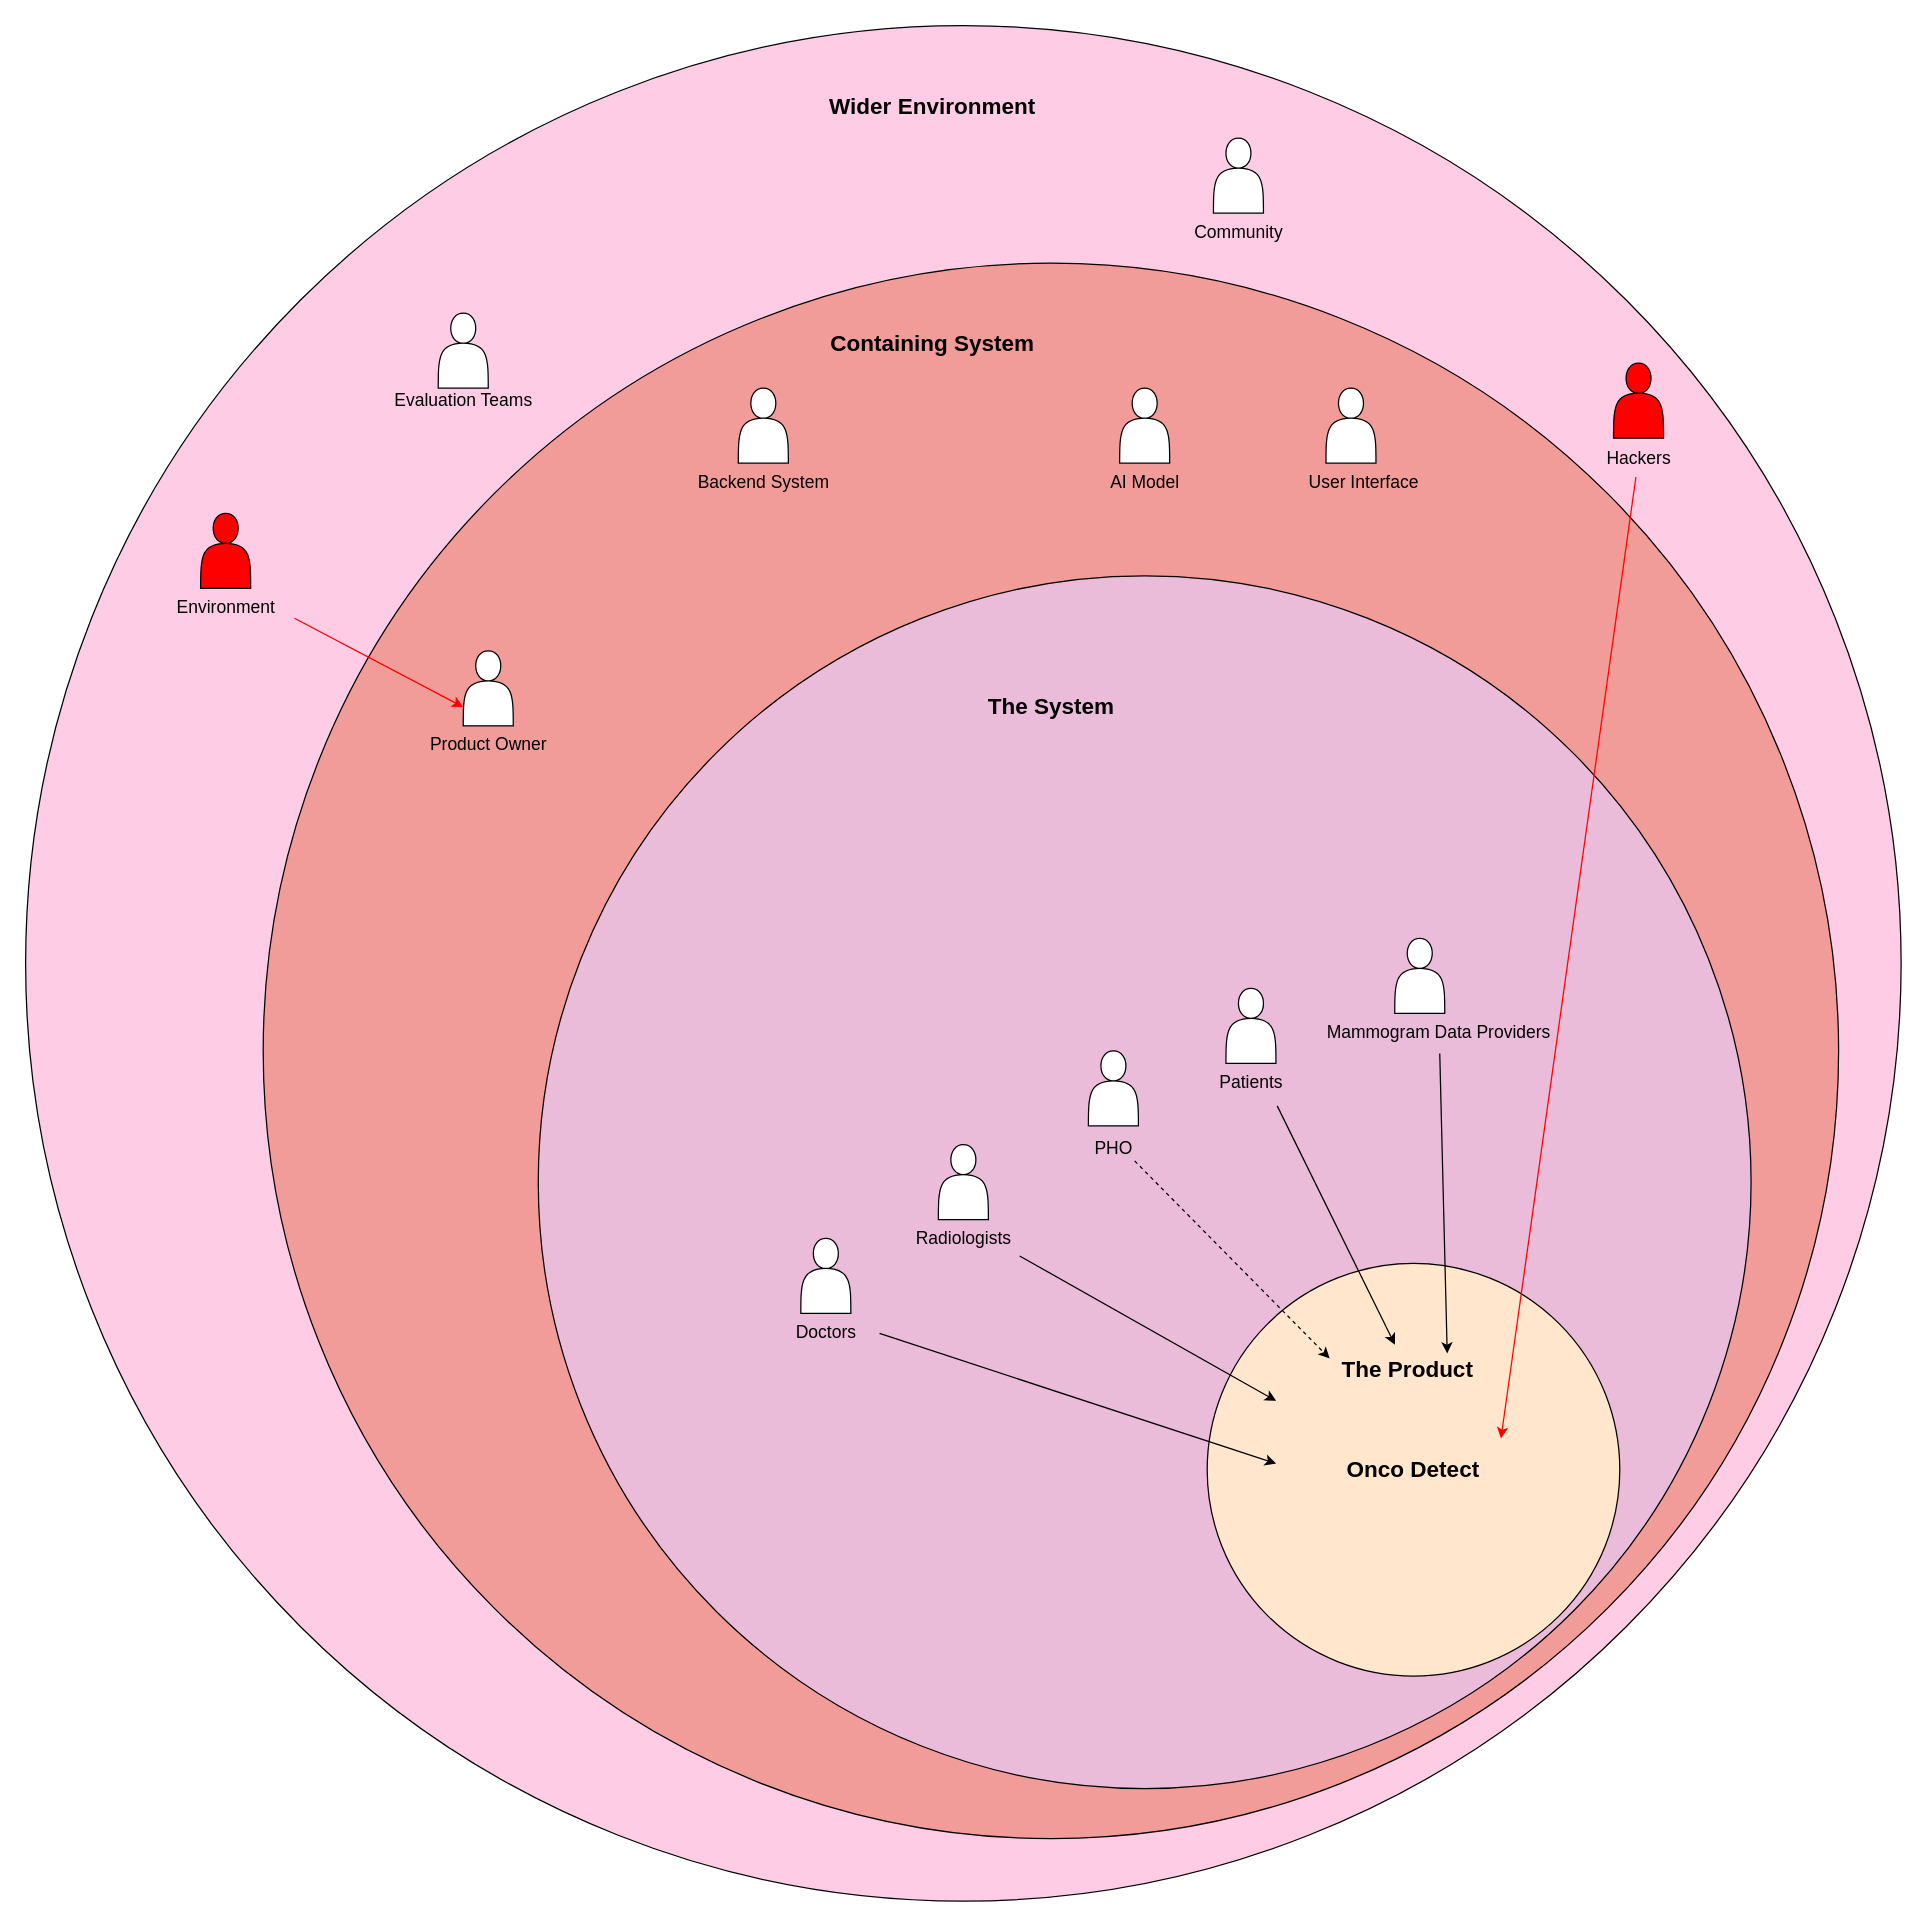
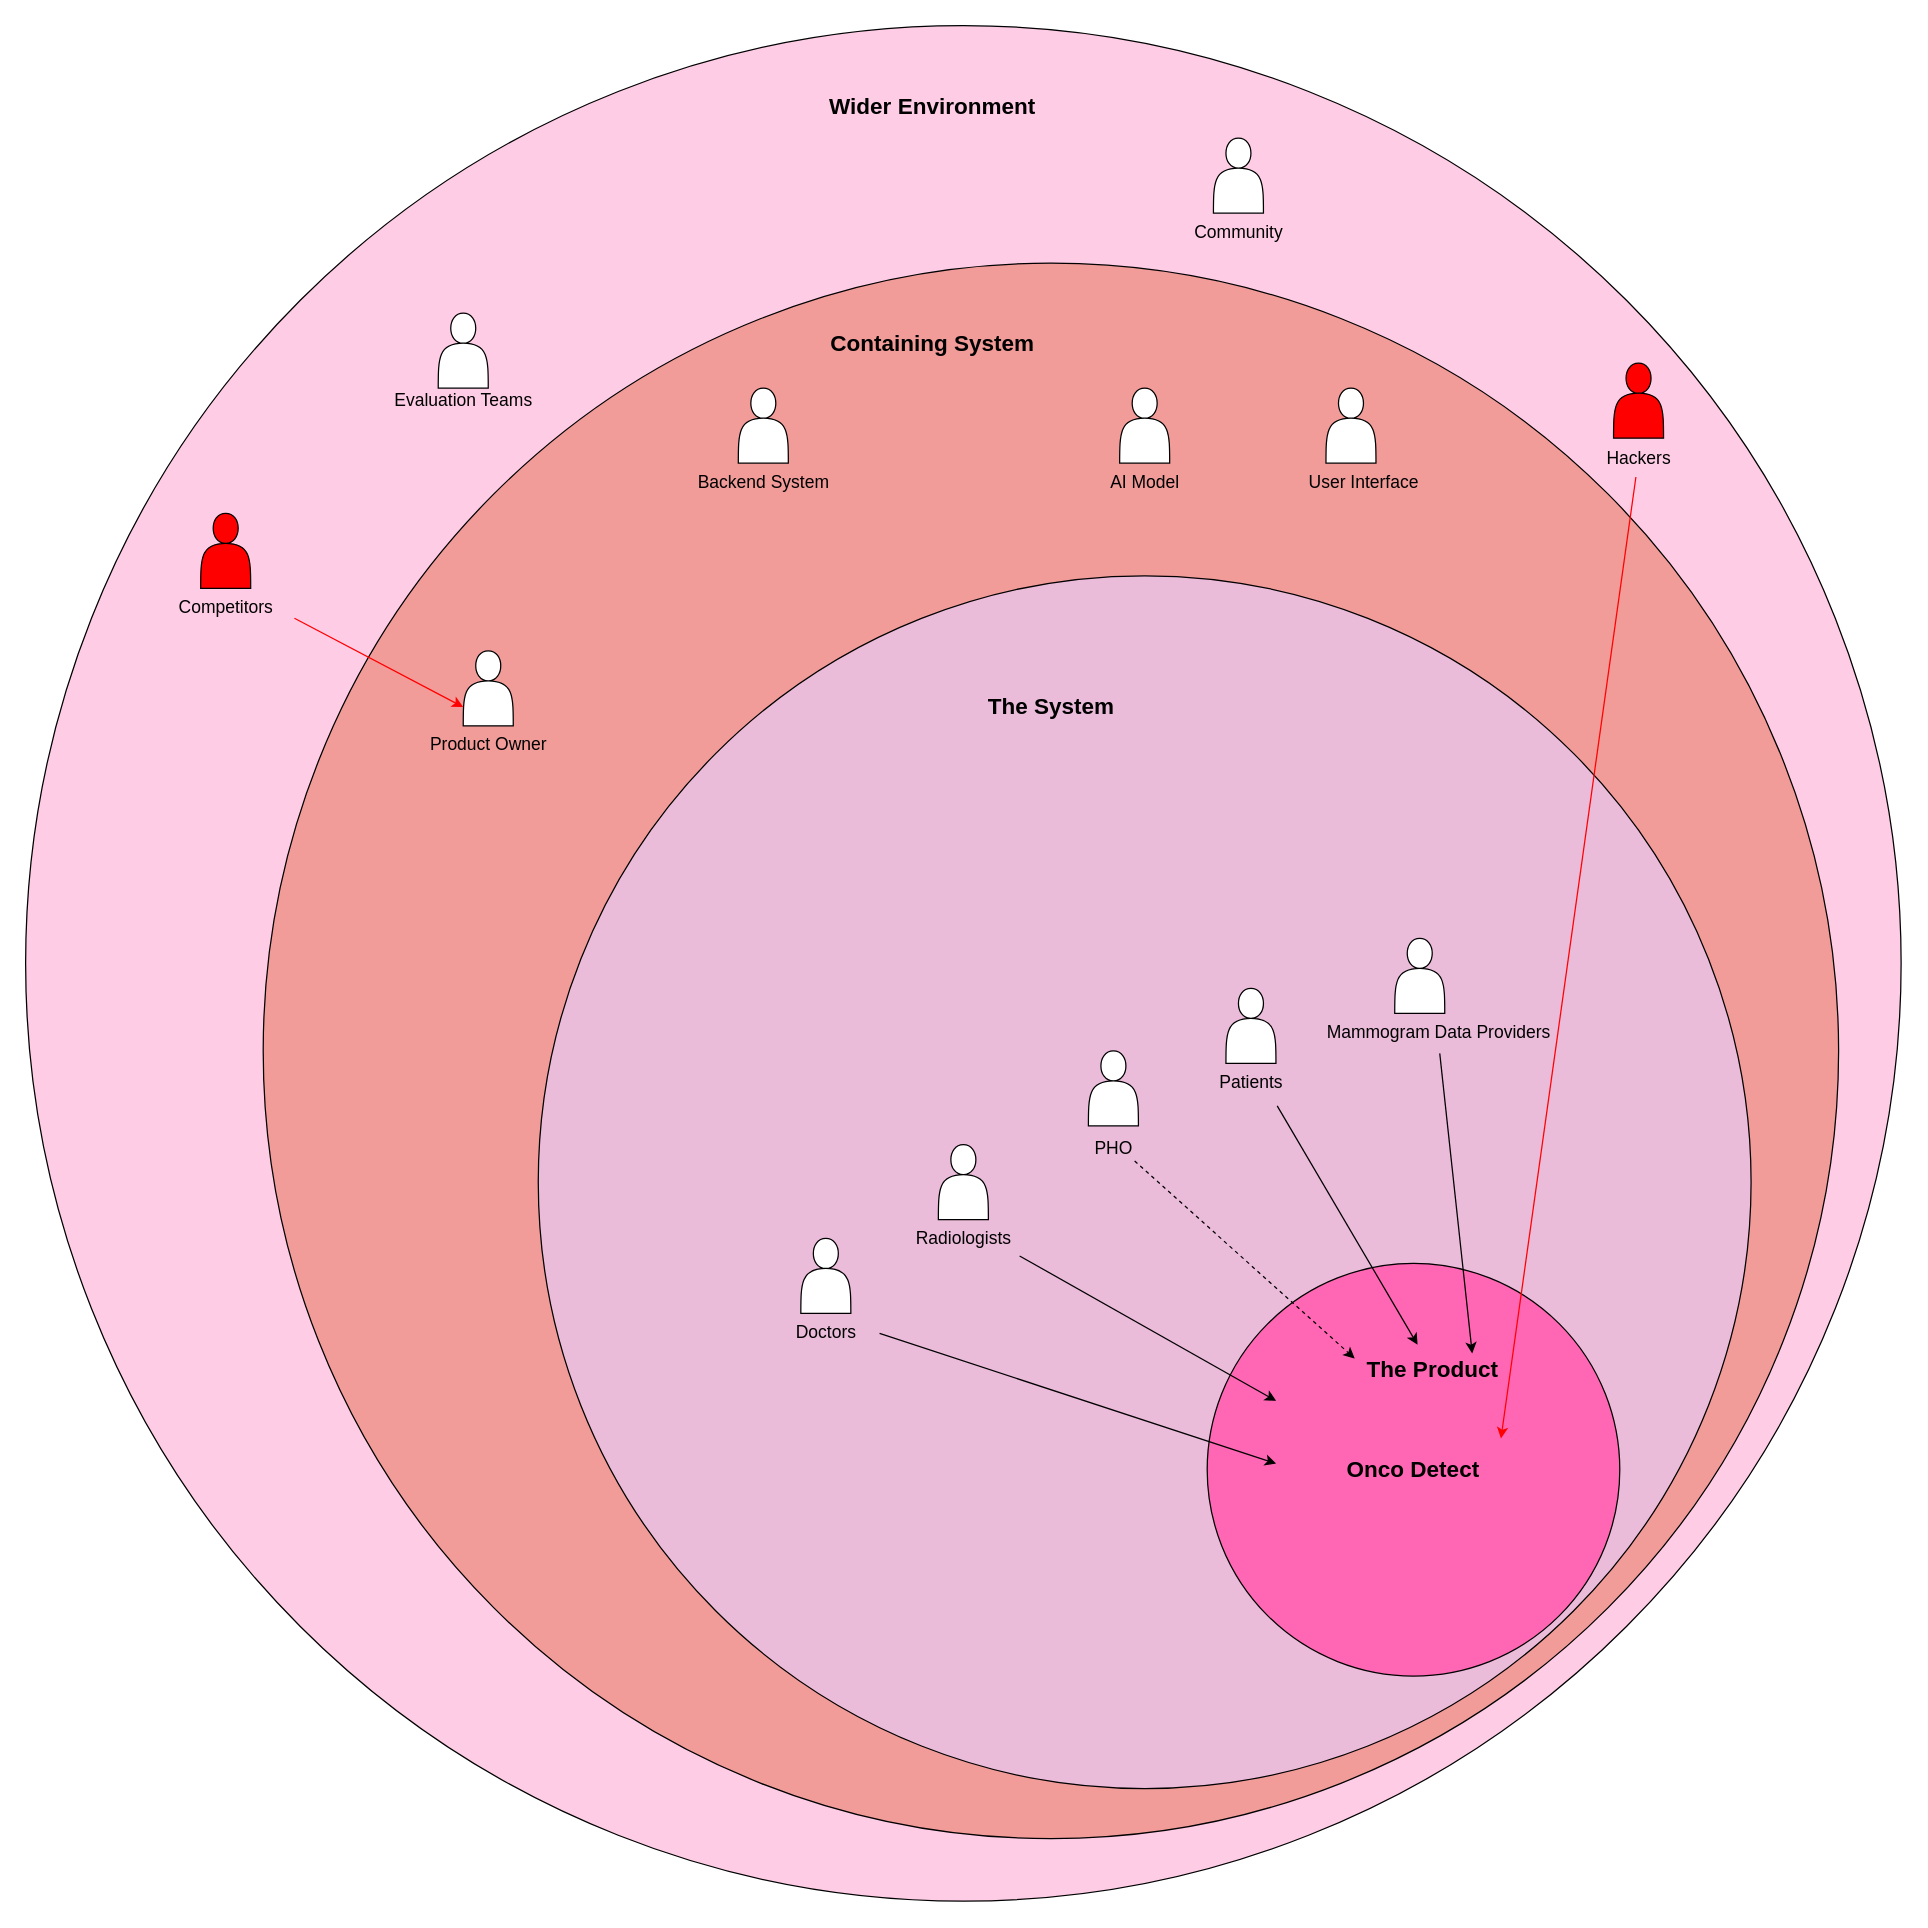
(226, 607) -> (226, 607)
(1407, 1369) -> (1432, 1369)
(1413, 1469) -> (1413, 1469)
